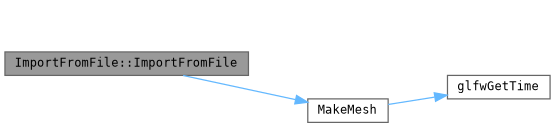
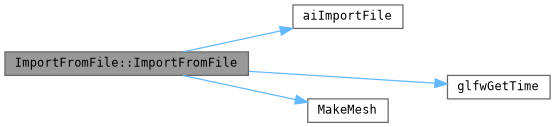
none -> (348, 17)
(411, 101) -> (342, 77)
